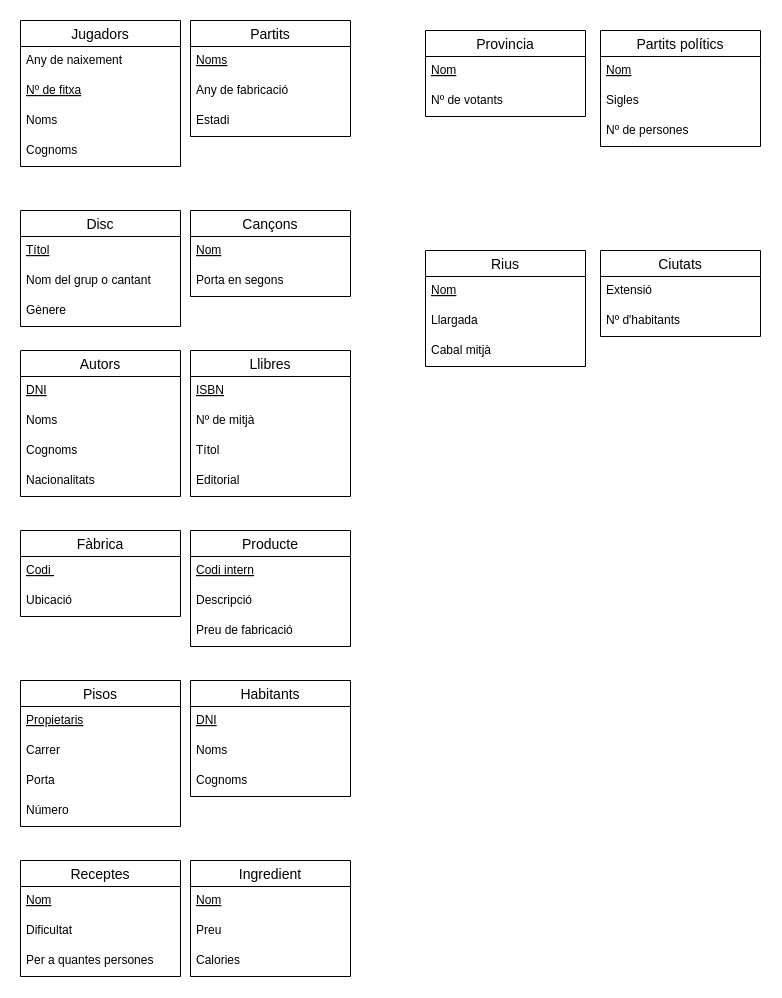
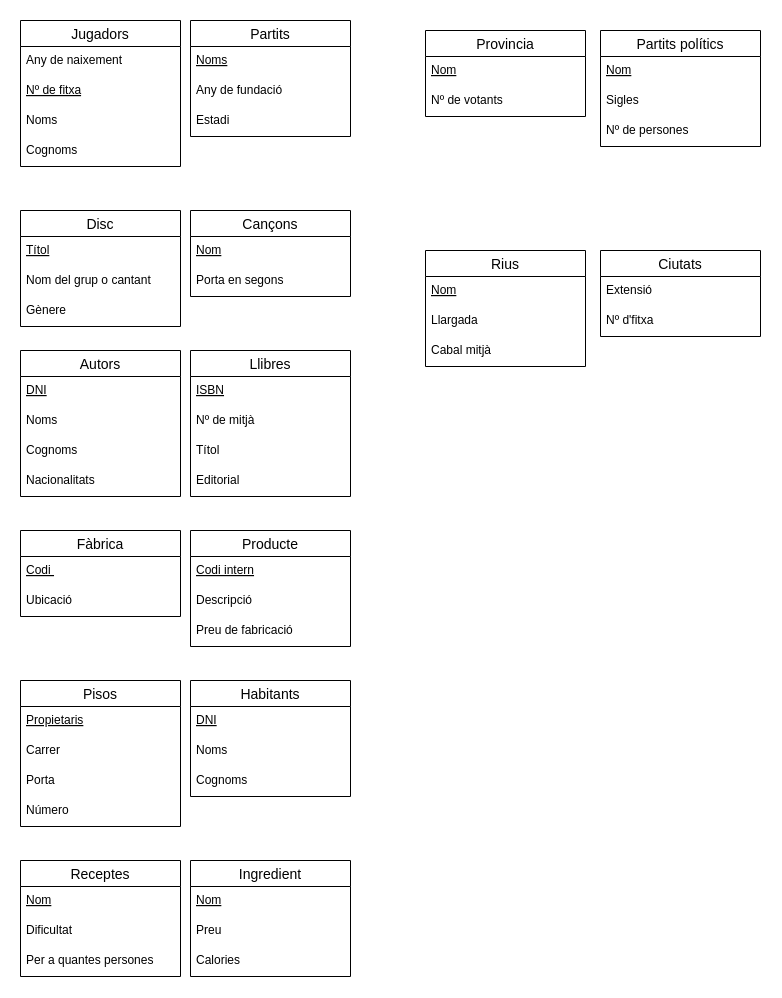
(247, 90) -> (242, 90)
(648, 320) -> (635, 320)
